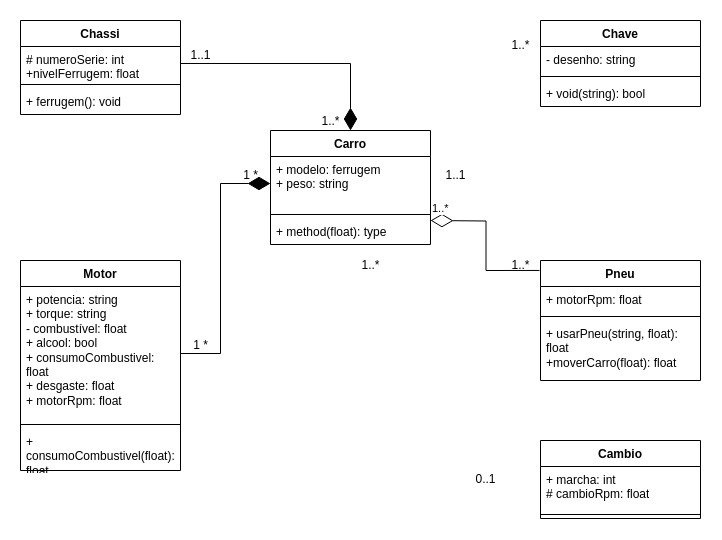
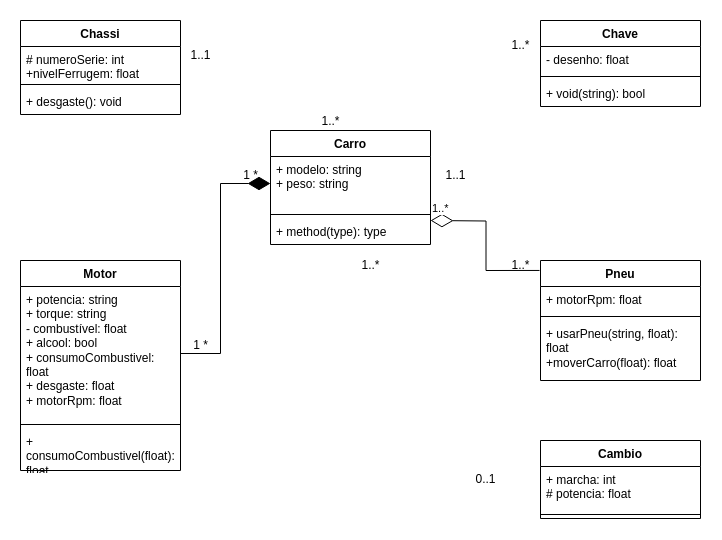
(597, 61) -> (594, 61)
(289, 64) -> none
(81, 103) -> (81, 103)
(331, 178) -> (322, 178)
(341, 233) -> (339, 233)
(599, 488) -> (596, 488)
